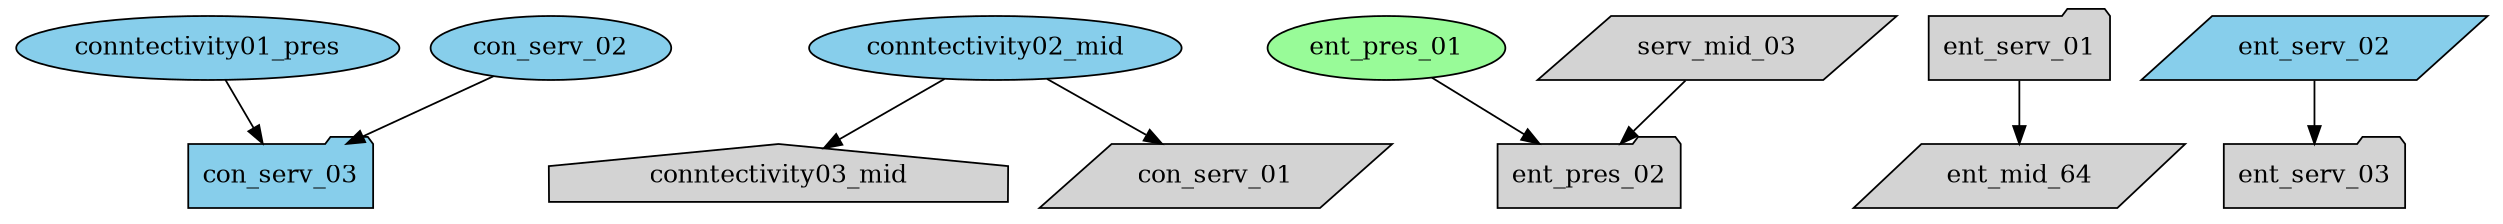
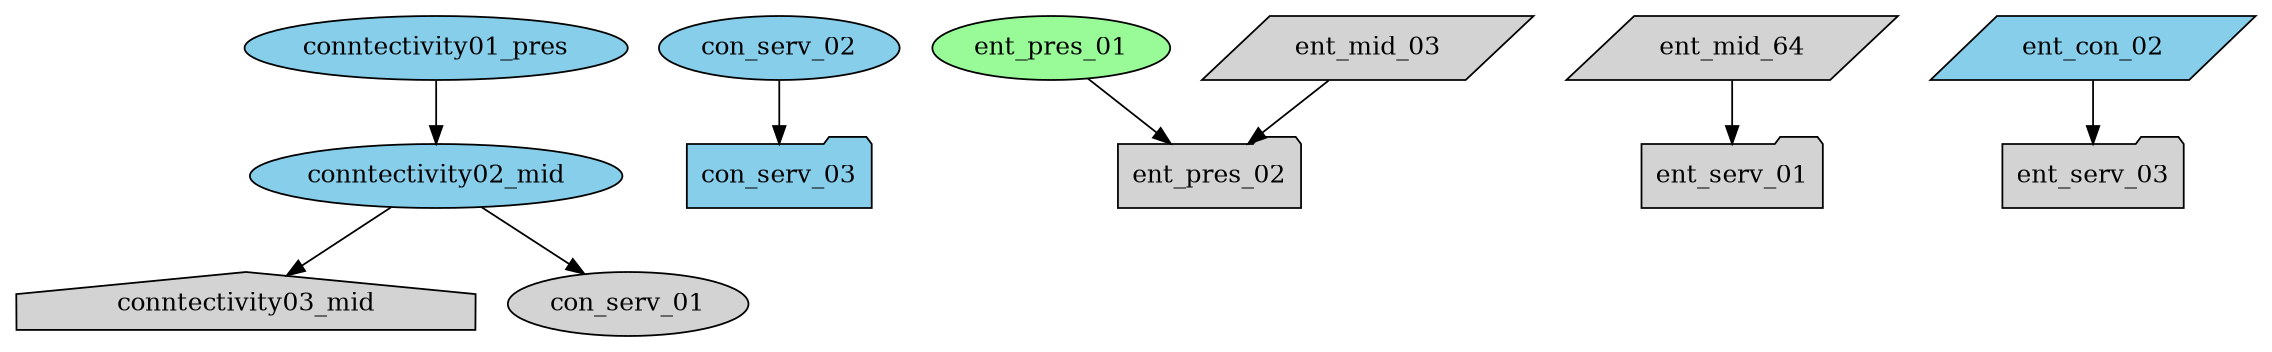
(1717, 48) -> (1368, 48)
(2314, 48) -> (2093, 48)
(2019, 103) -> (1732, 103)
(240, 104) -> (436, 103)
(1216, 176) -> (628, 304)
